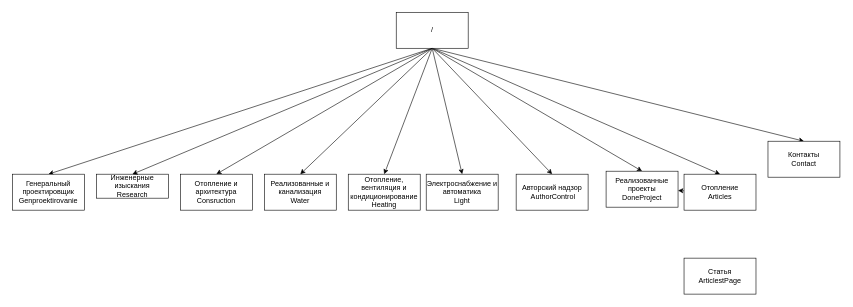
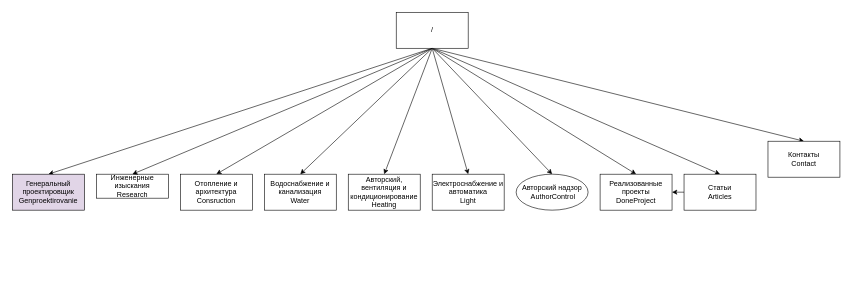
(642, 189) -> (636, 192)
(48, 192) -> (48, 192)
(300, 192) -> (300, 192)
(384, 192) -> (384, 192)
(462, 192) -> (468, 192)
(552, 192) -> (552, 192)
(720, 192) -> (720, 192)
(720, 276) -> none
